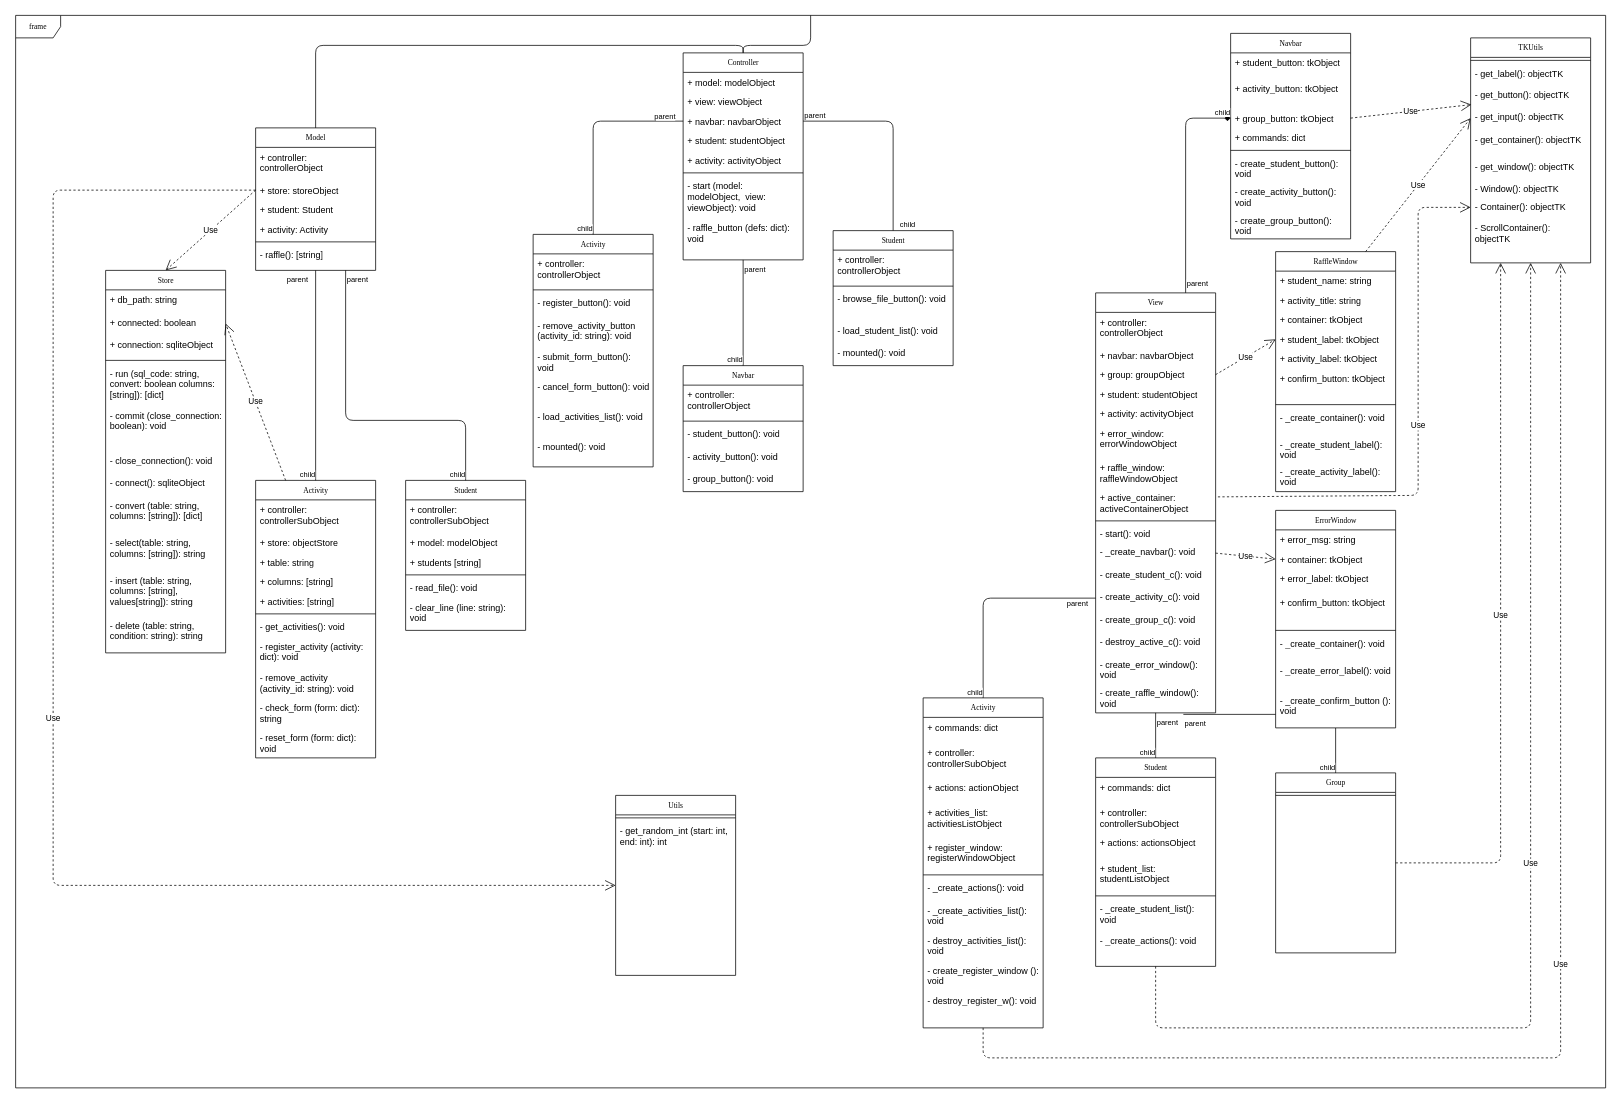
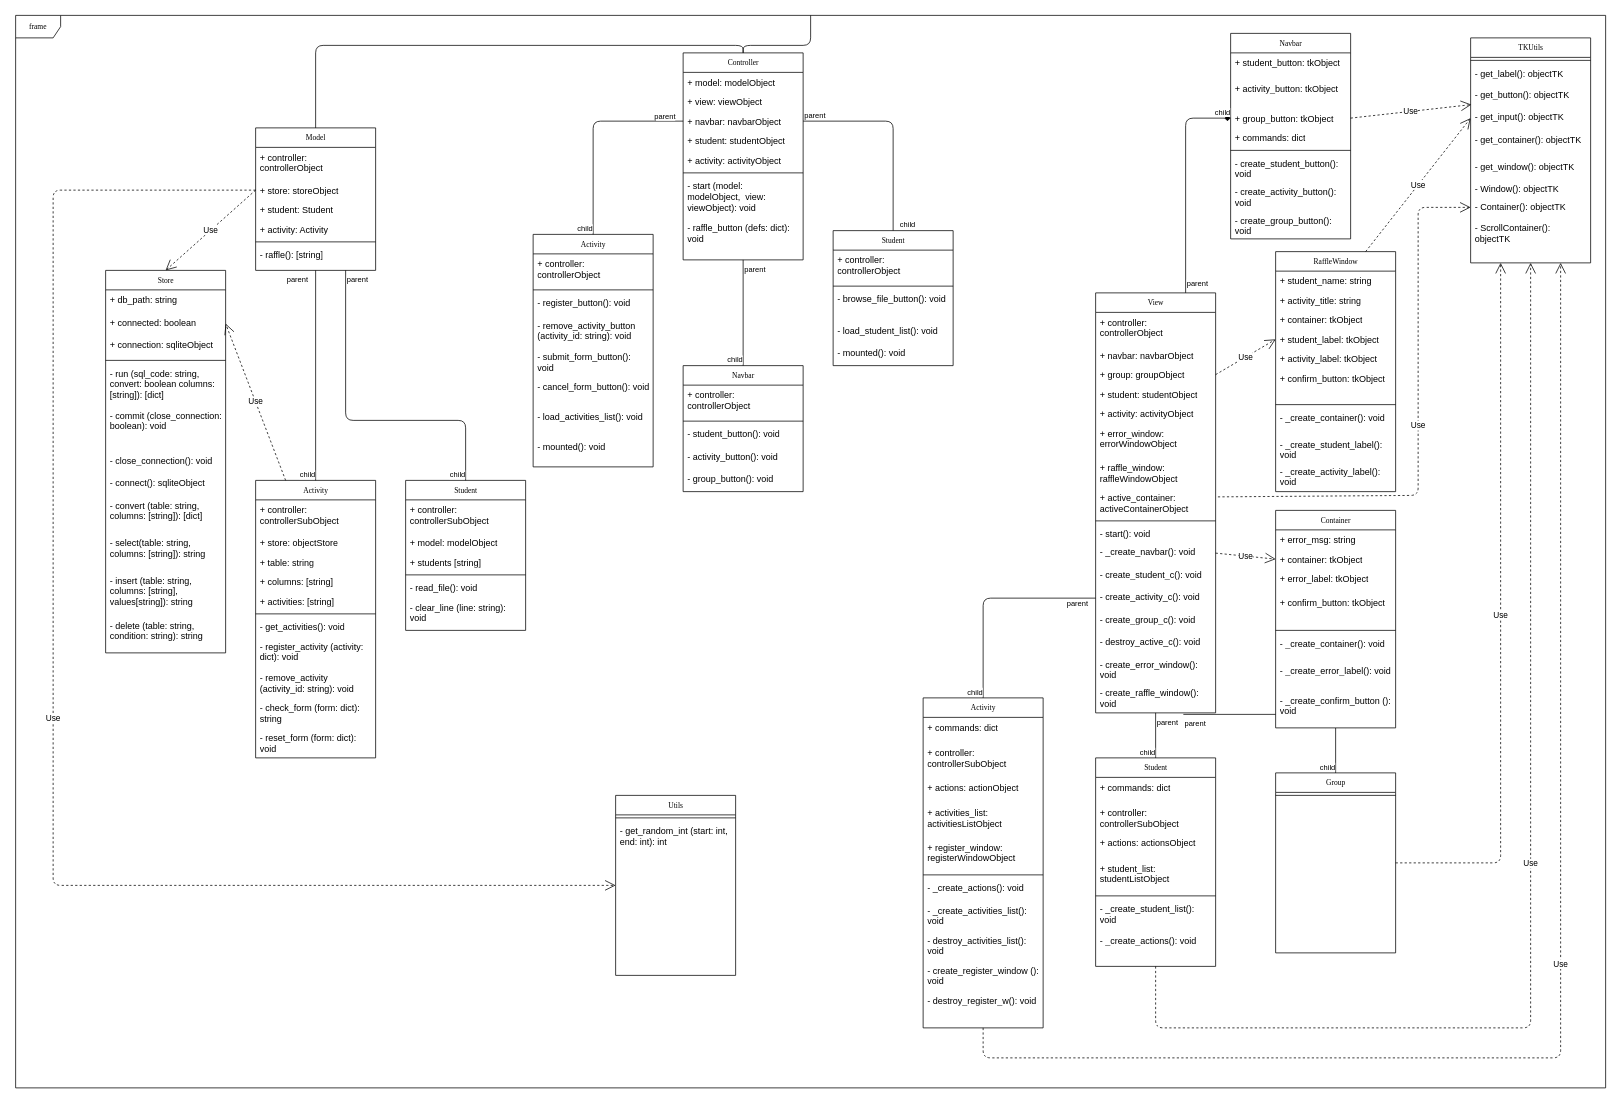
(1336, 520) -> (1336, 520)
